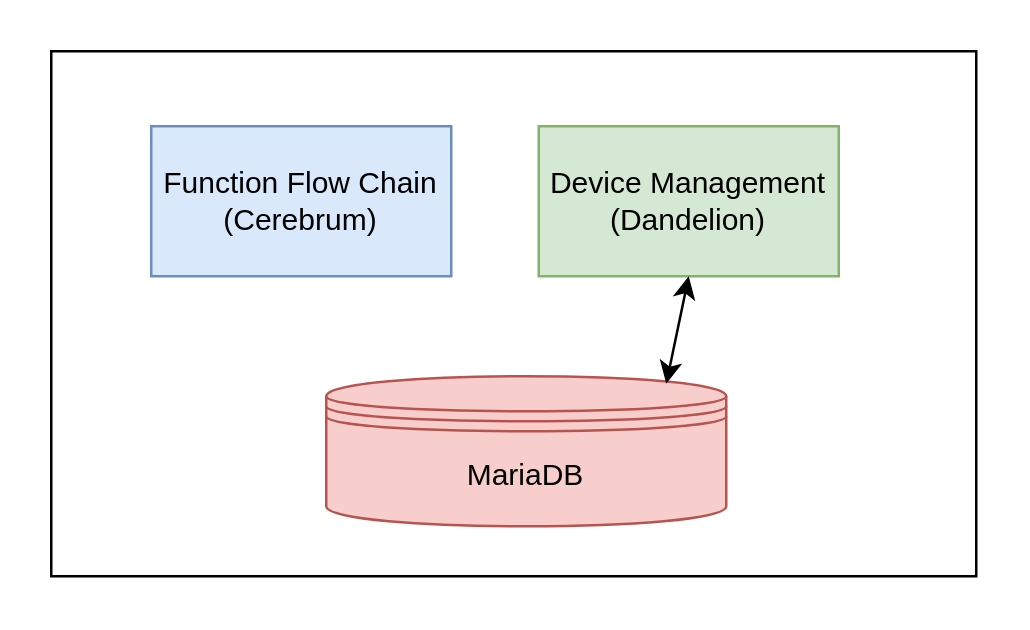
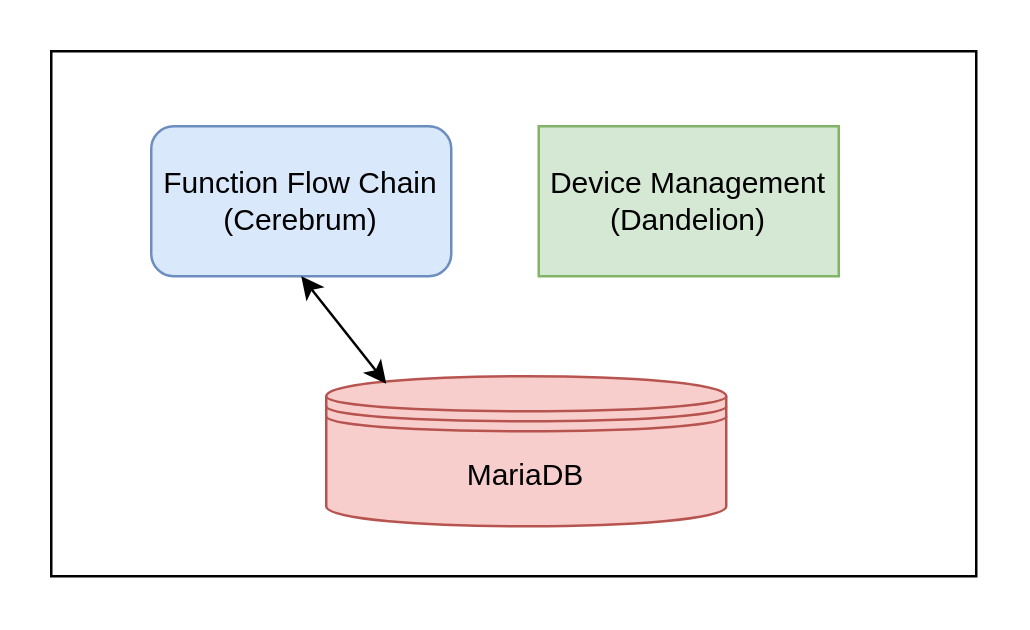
(301, 201) -> (301, 201)
none -> (344, 330)
(678, 330) -> none
